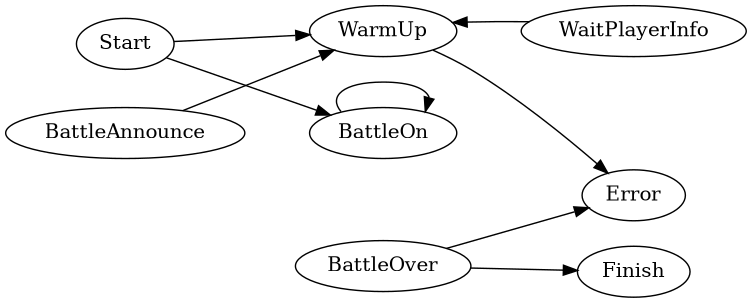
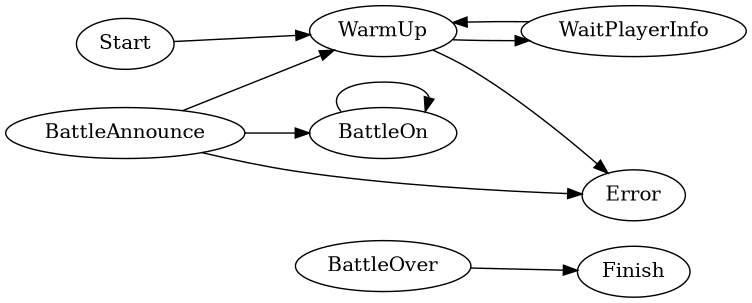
none -> (484, 41)
(230, 80) -> (270, 133)
(511, 230) -> (384, 182)
